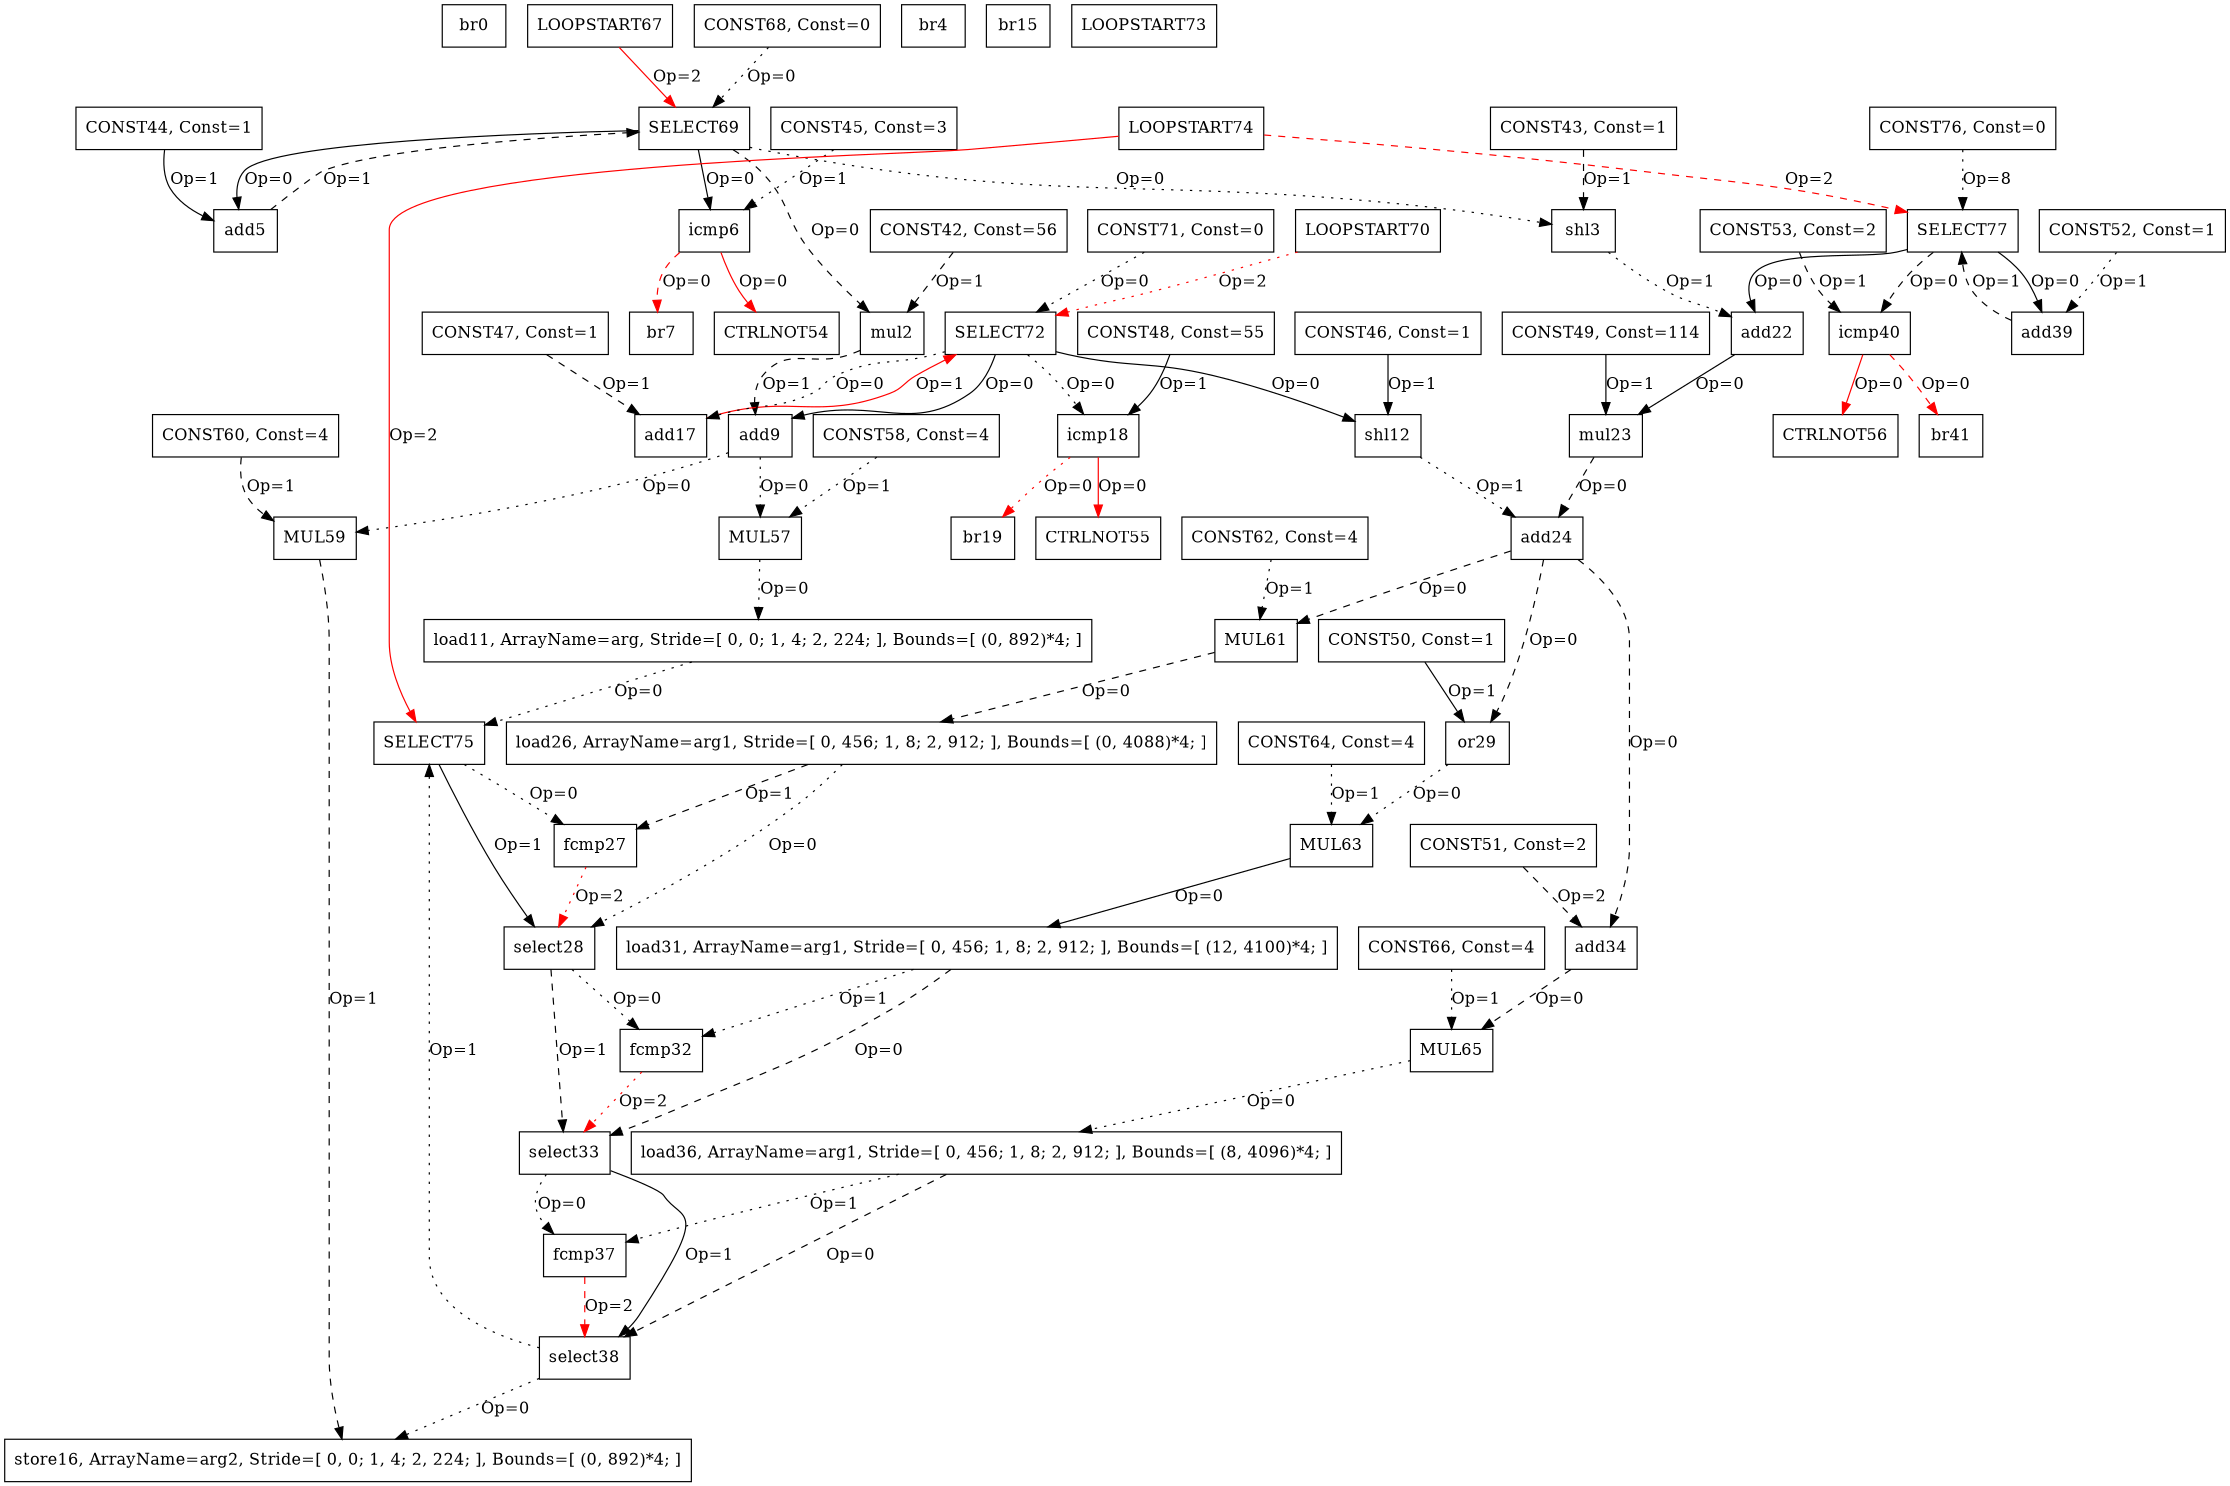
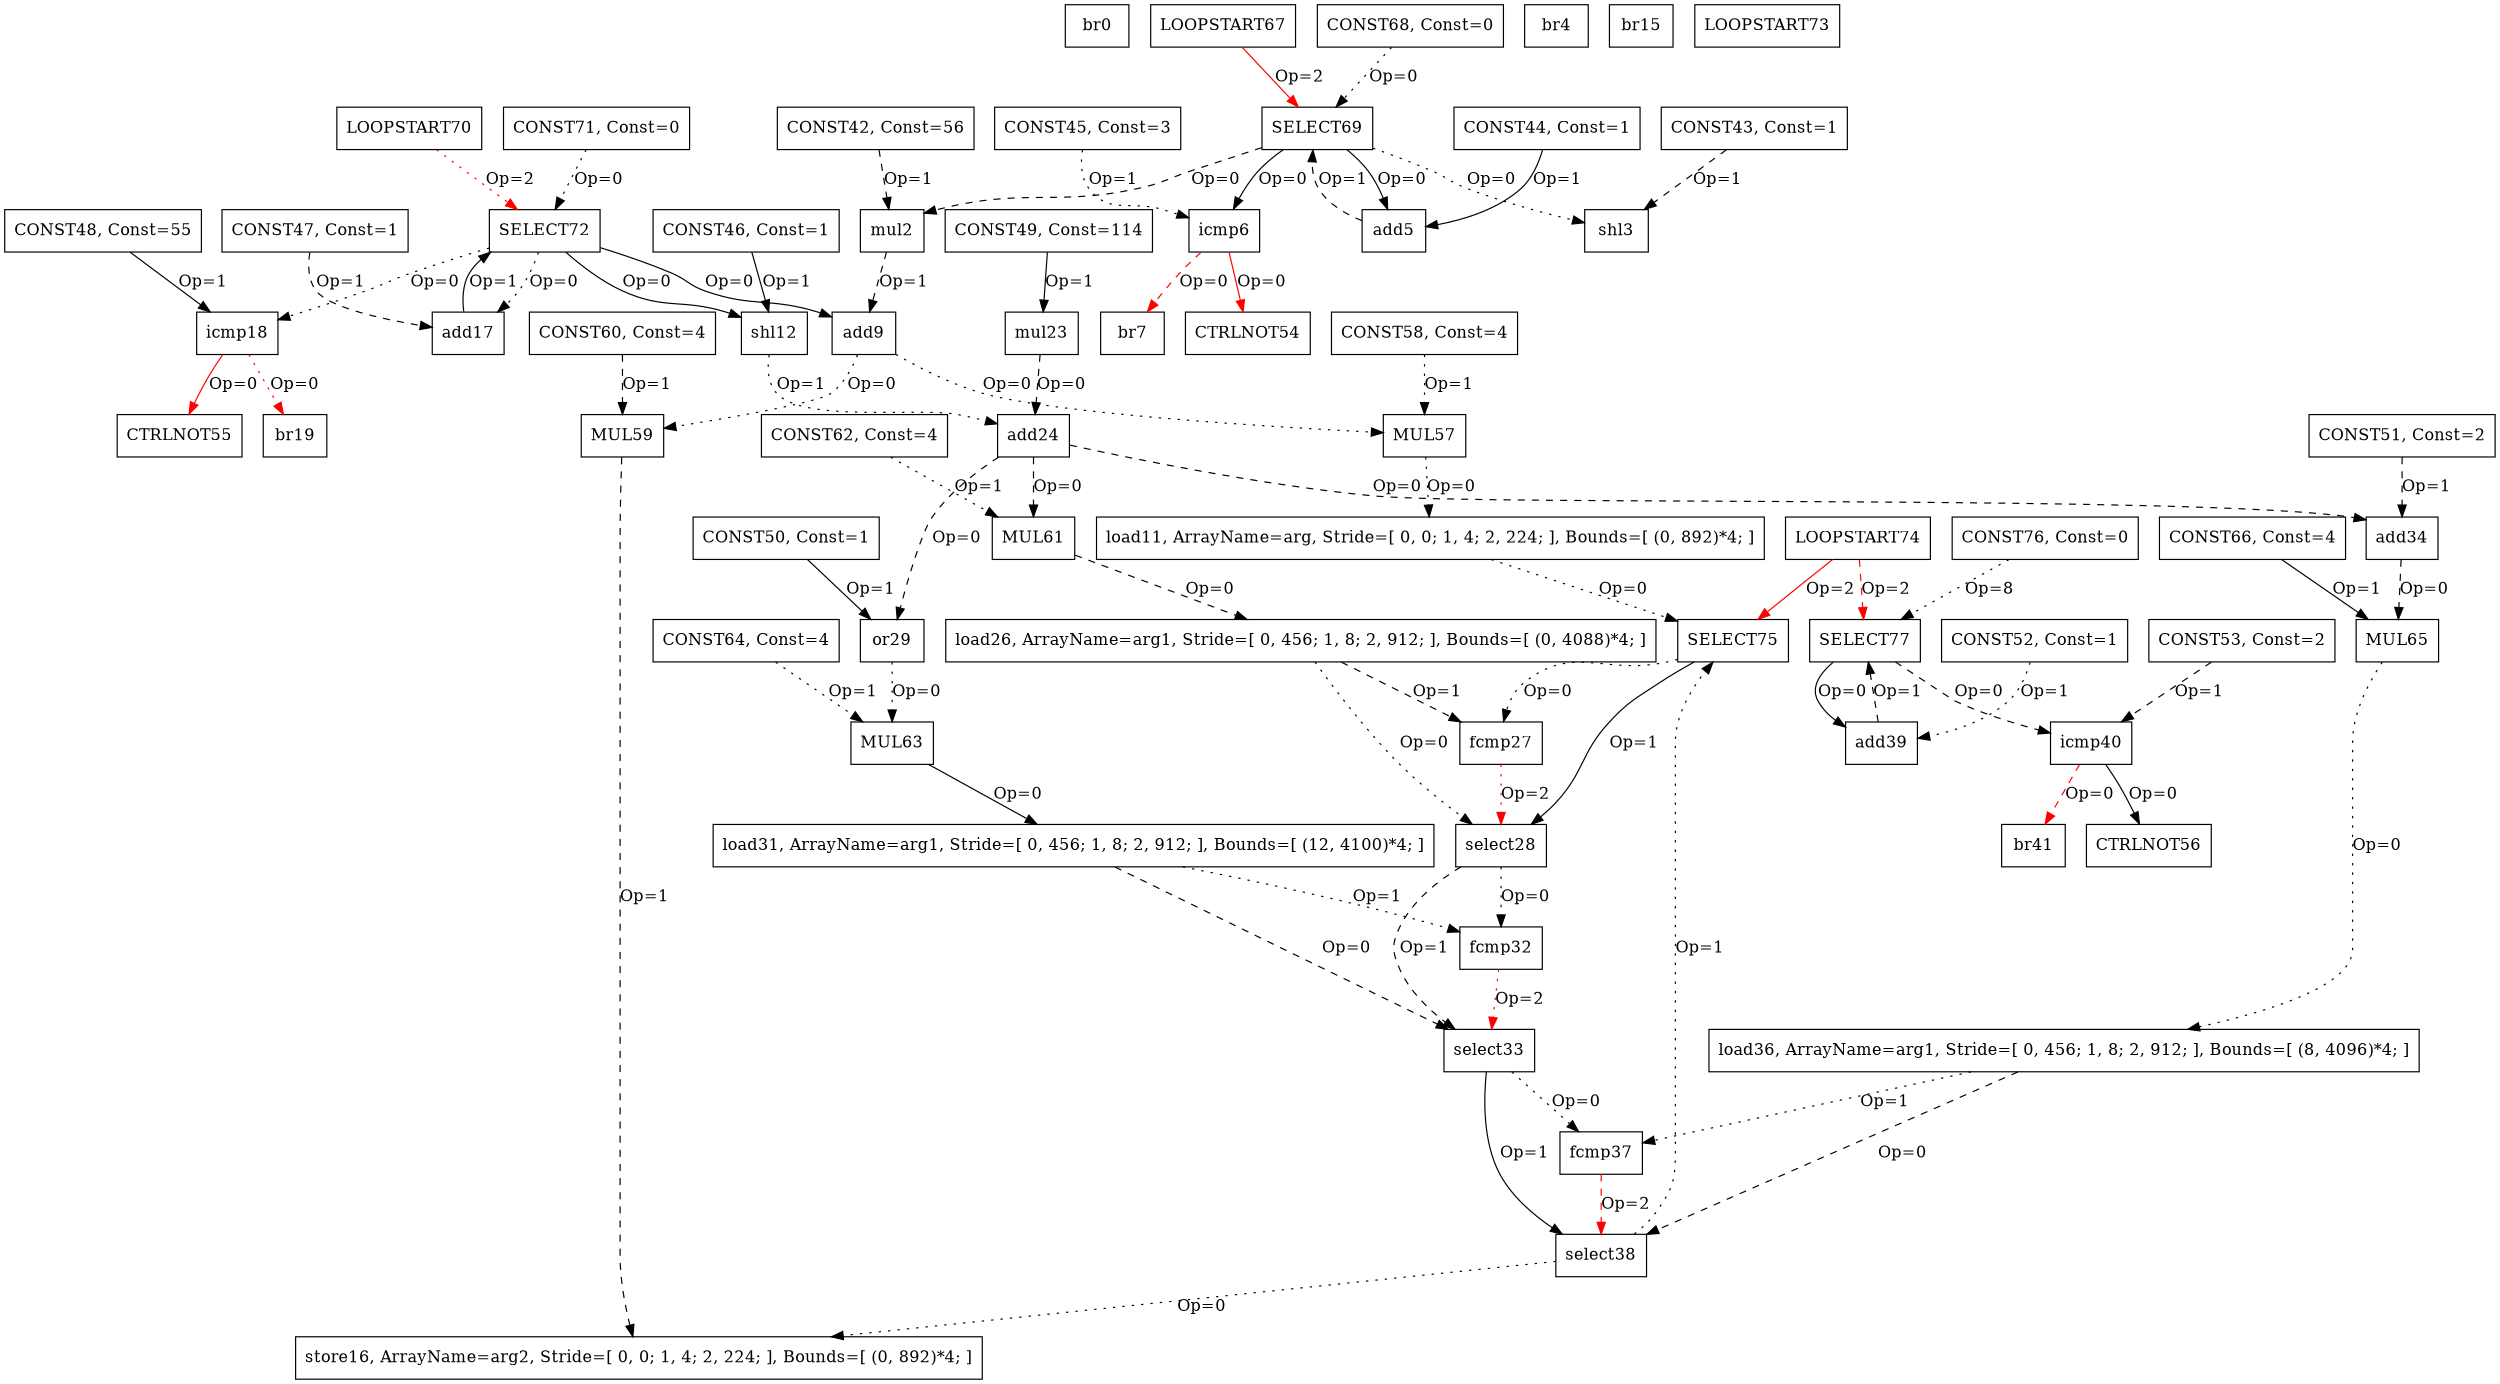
(1767, 333) -> none
(1855, 379) -> (2121, 788)
(806, 407) -> (465, 283)
(1582, 897) -> (2427, 487)
(1452, 993) -> (2320, 586)
